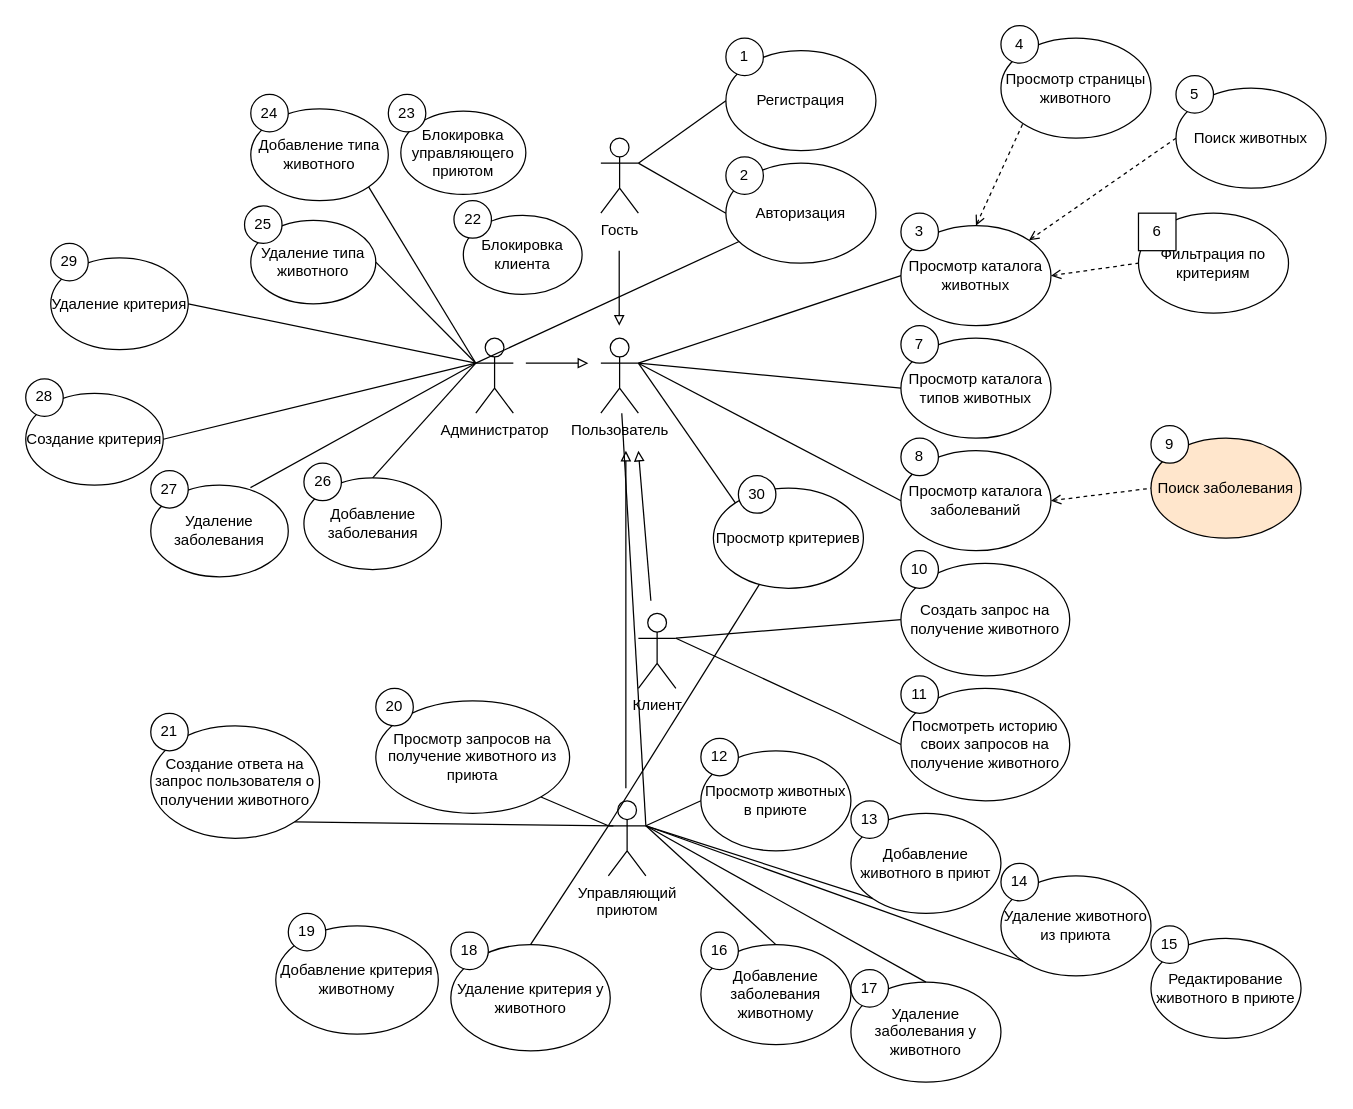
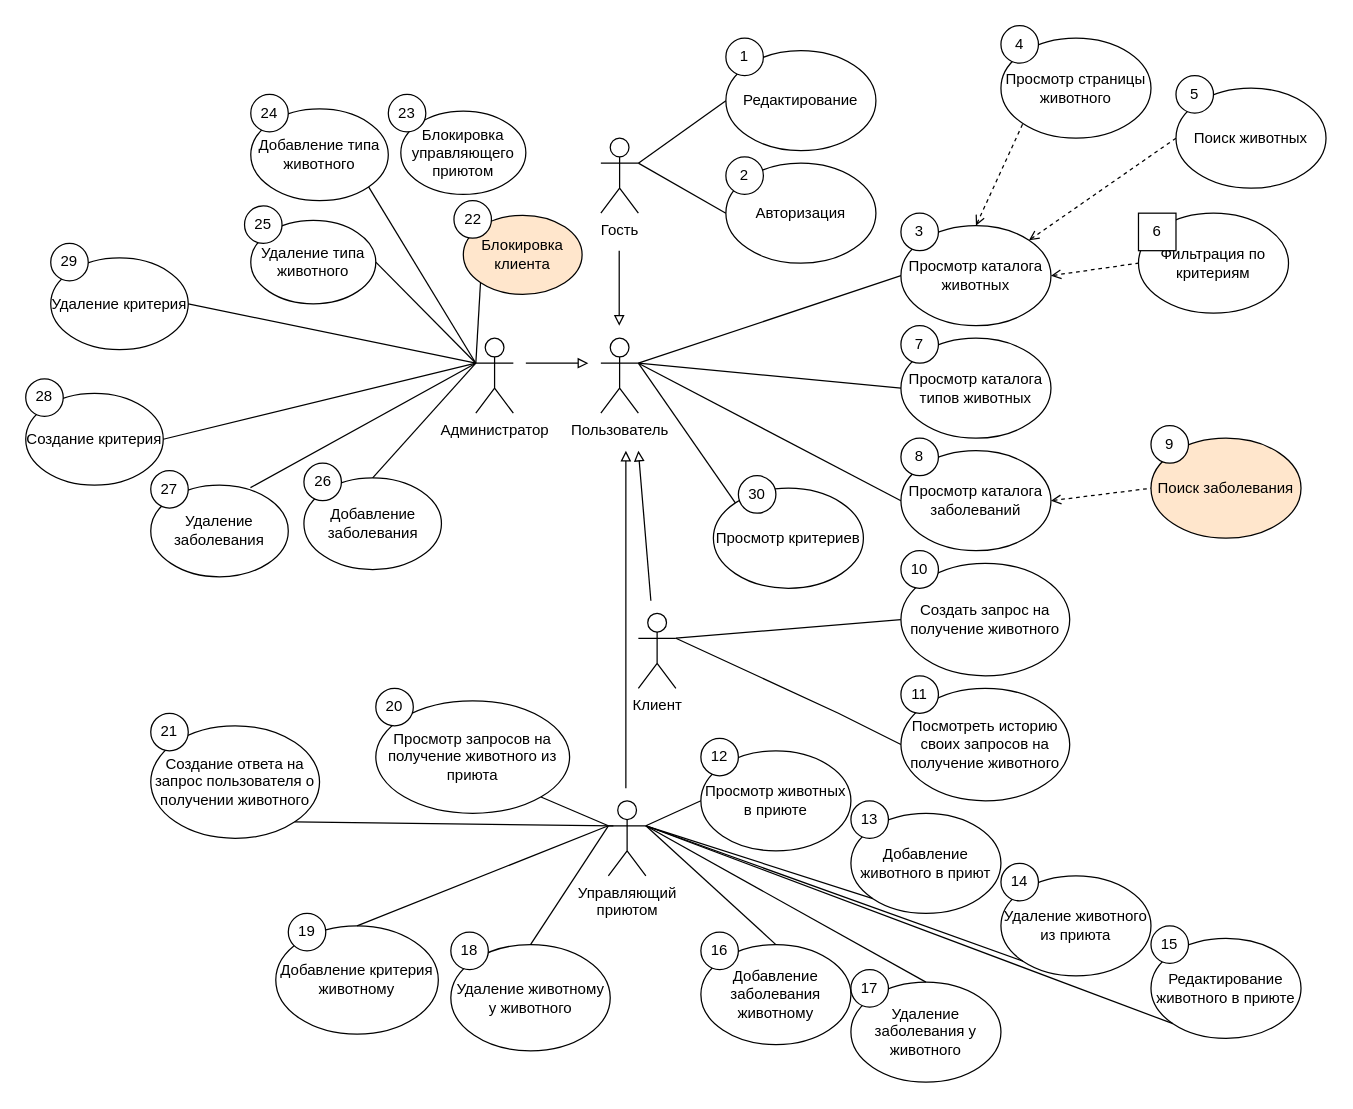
(801, 101) -> (801, 101)
(523, 255) -> (523, 255)
(610, 301) -> (478, 322)
(634, 632) -> (955, 942)
(701, 677) -> (481, 876)
(531, 998) -> (531, 998)
